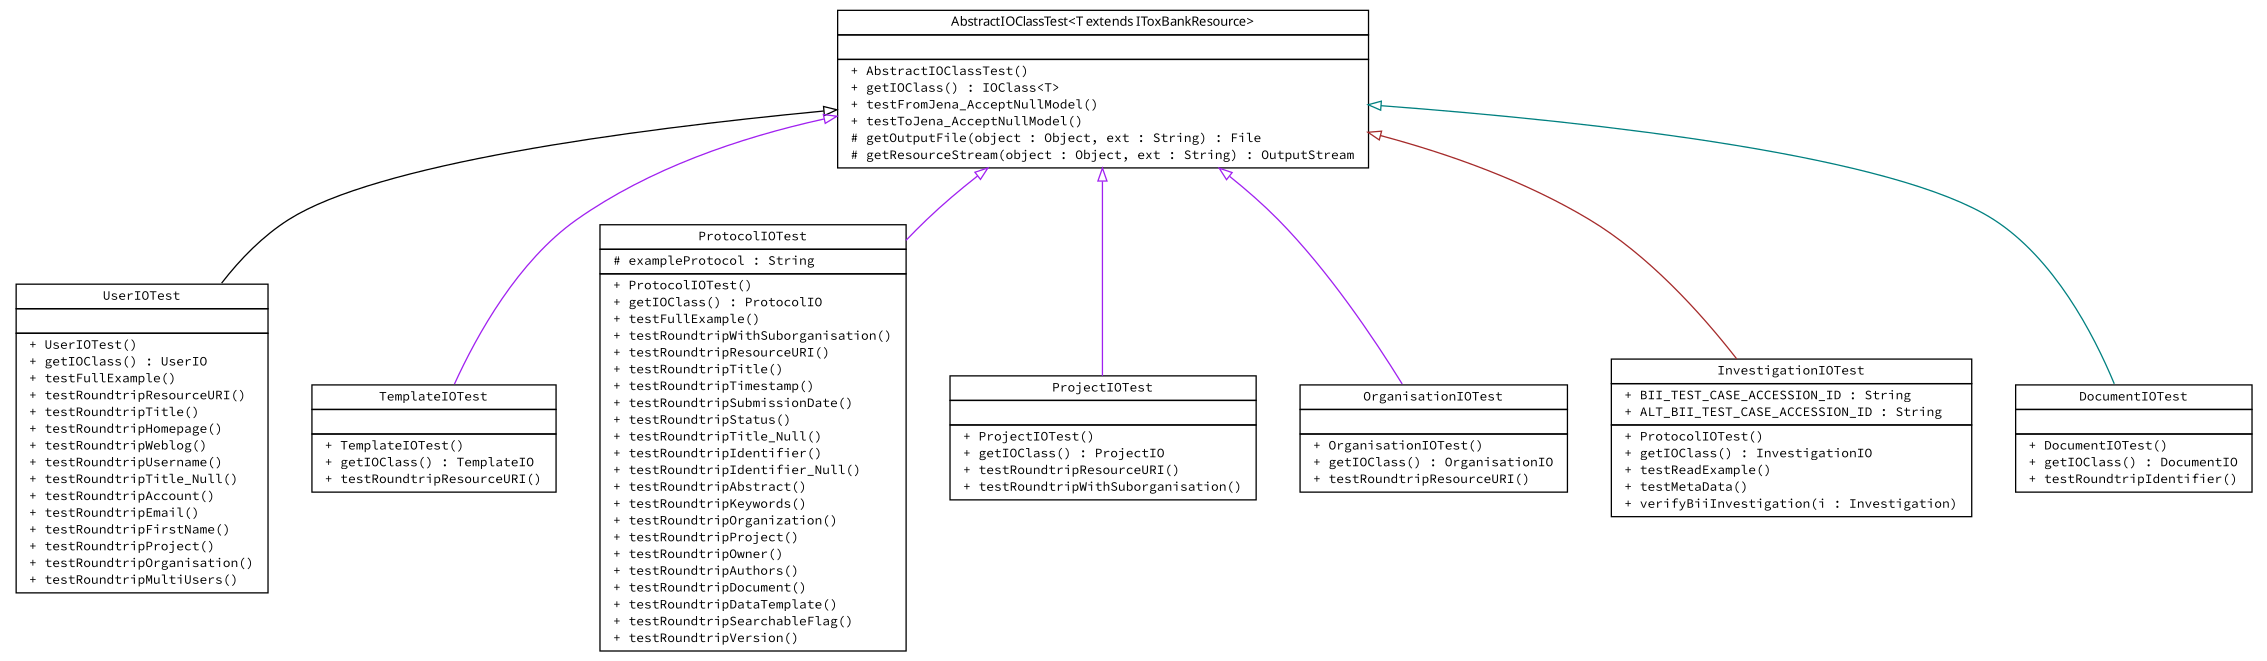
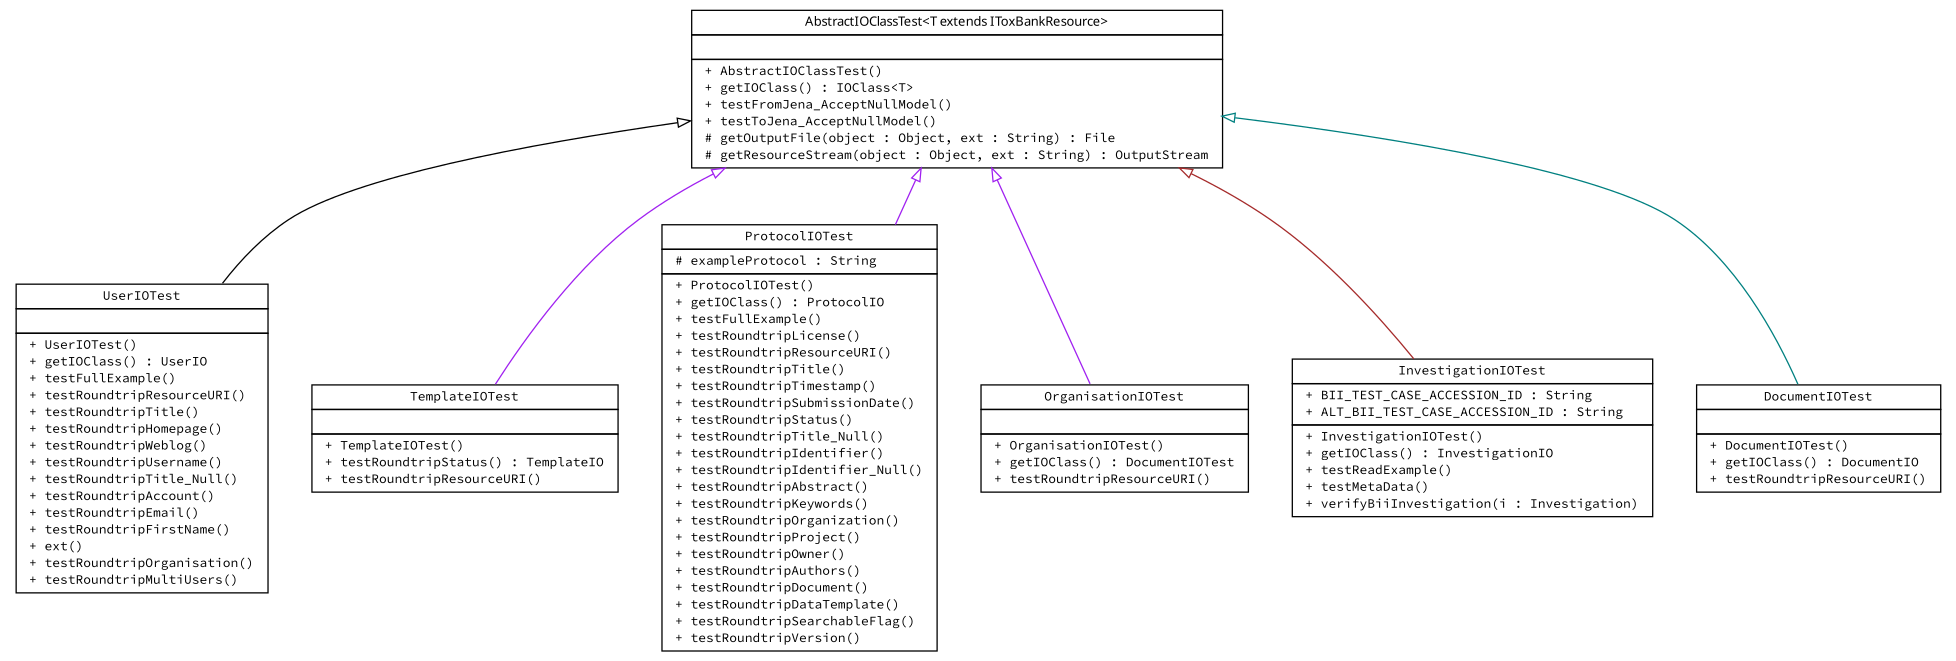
(753, 336) -> (769, 336)
(1695, 437) -> (1395, 437)
(1102, 438) -> none
(430, 462) -> (465, 462)
(1434, 462) -> (1115, 462)
(2134, 479) -> (1819, 479)
(123, 546) -> (57, 546)
